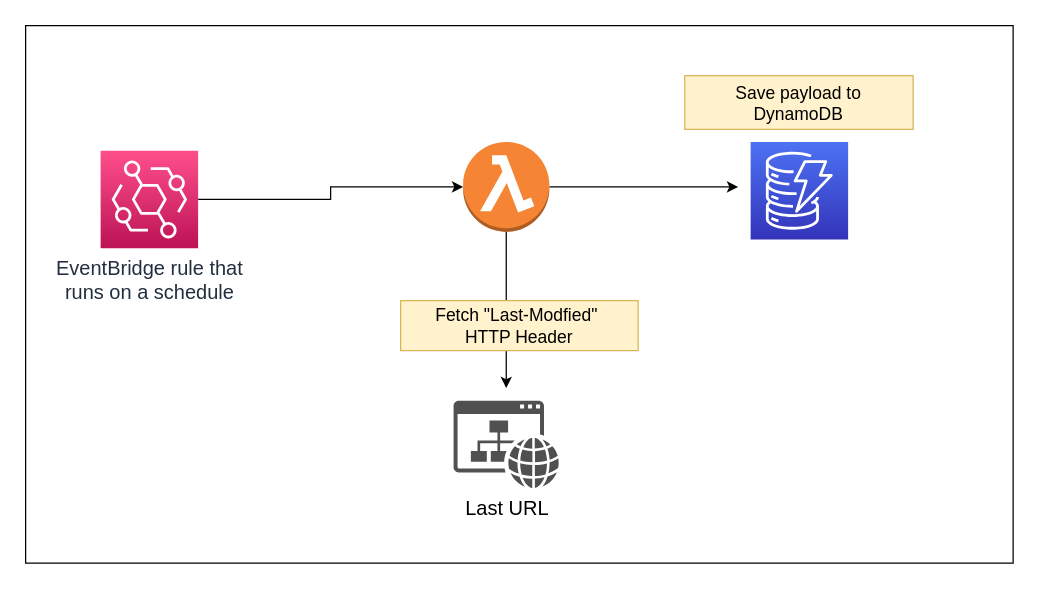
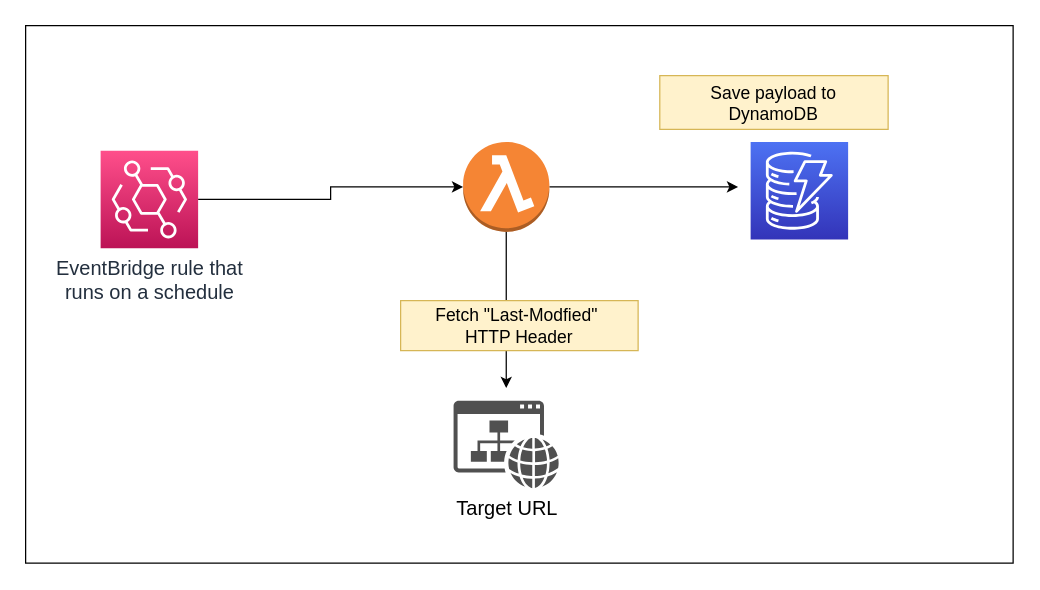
(799, 103) -> (774, 103)
(508, 509) -> (508, 509)
